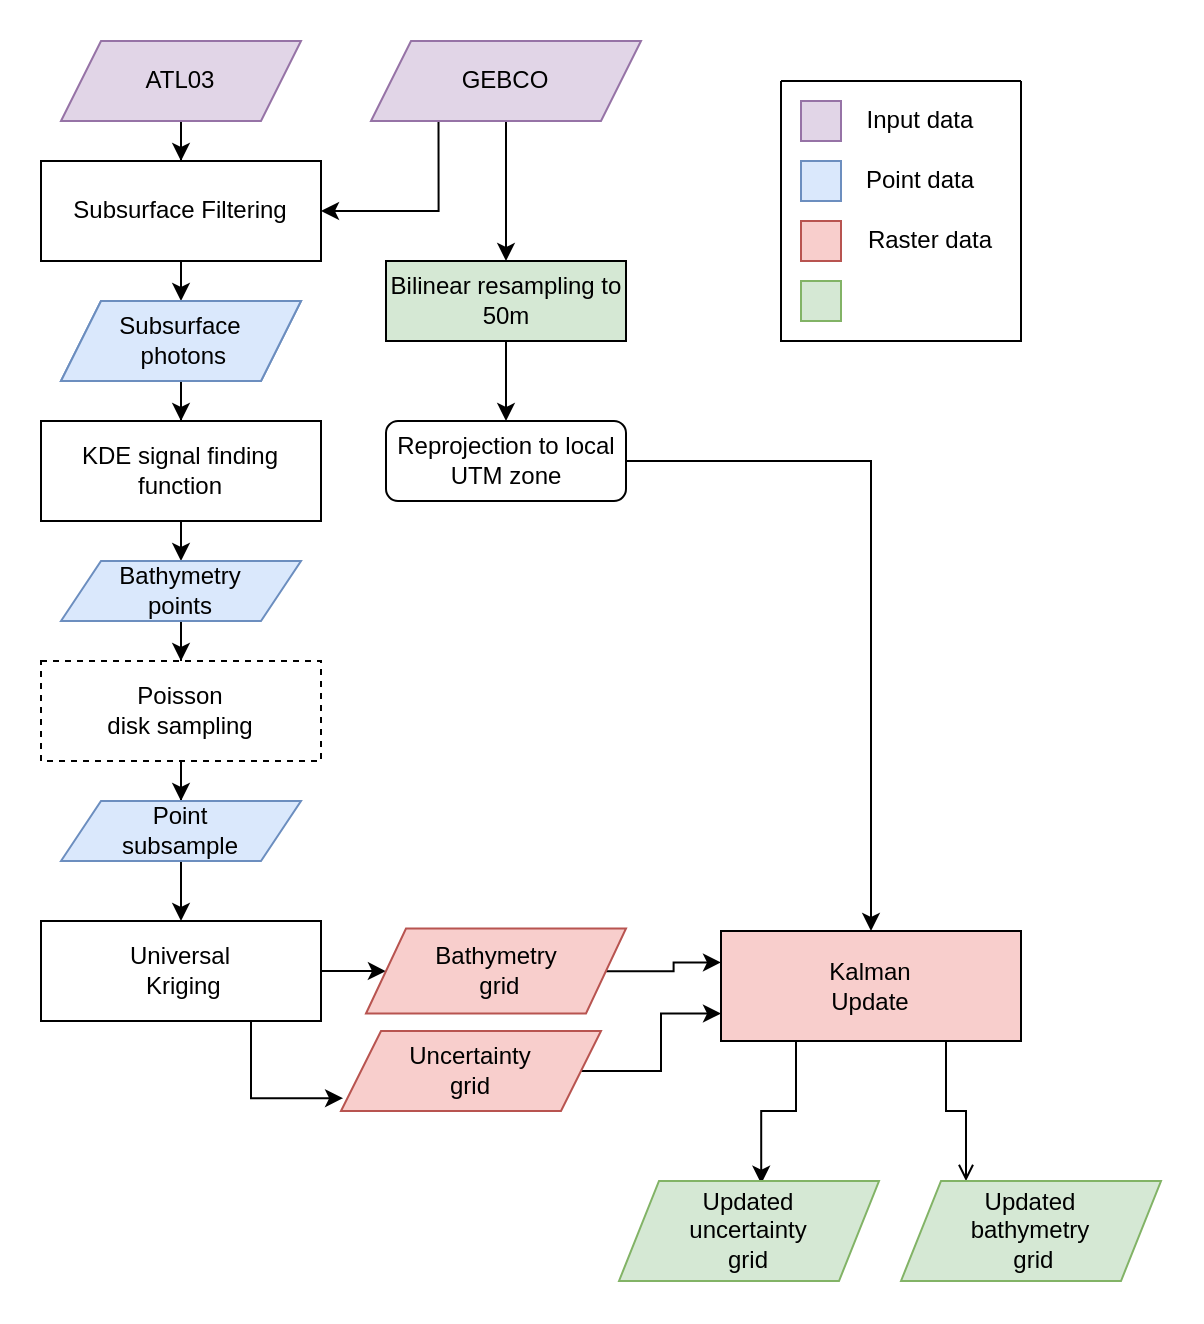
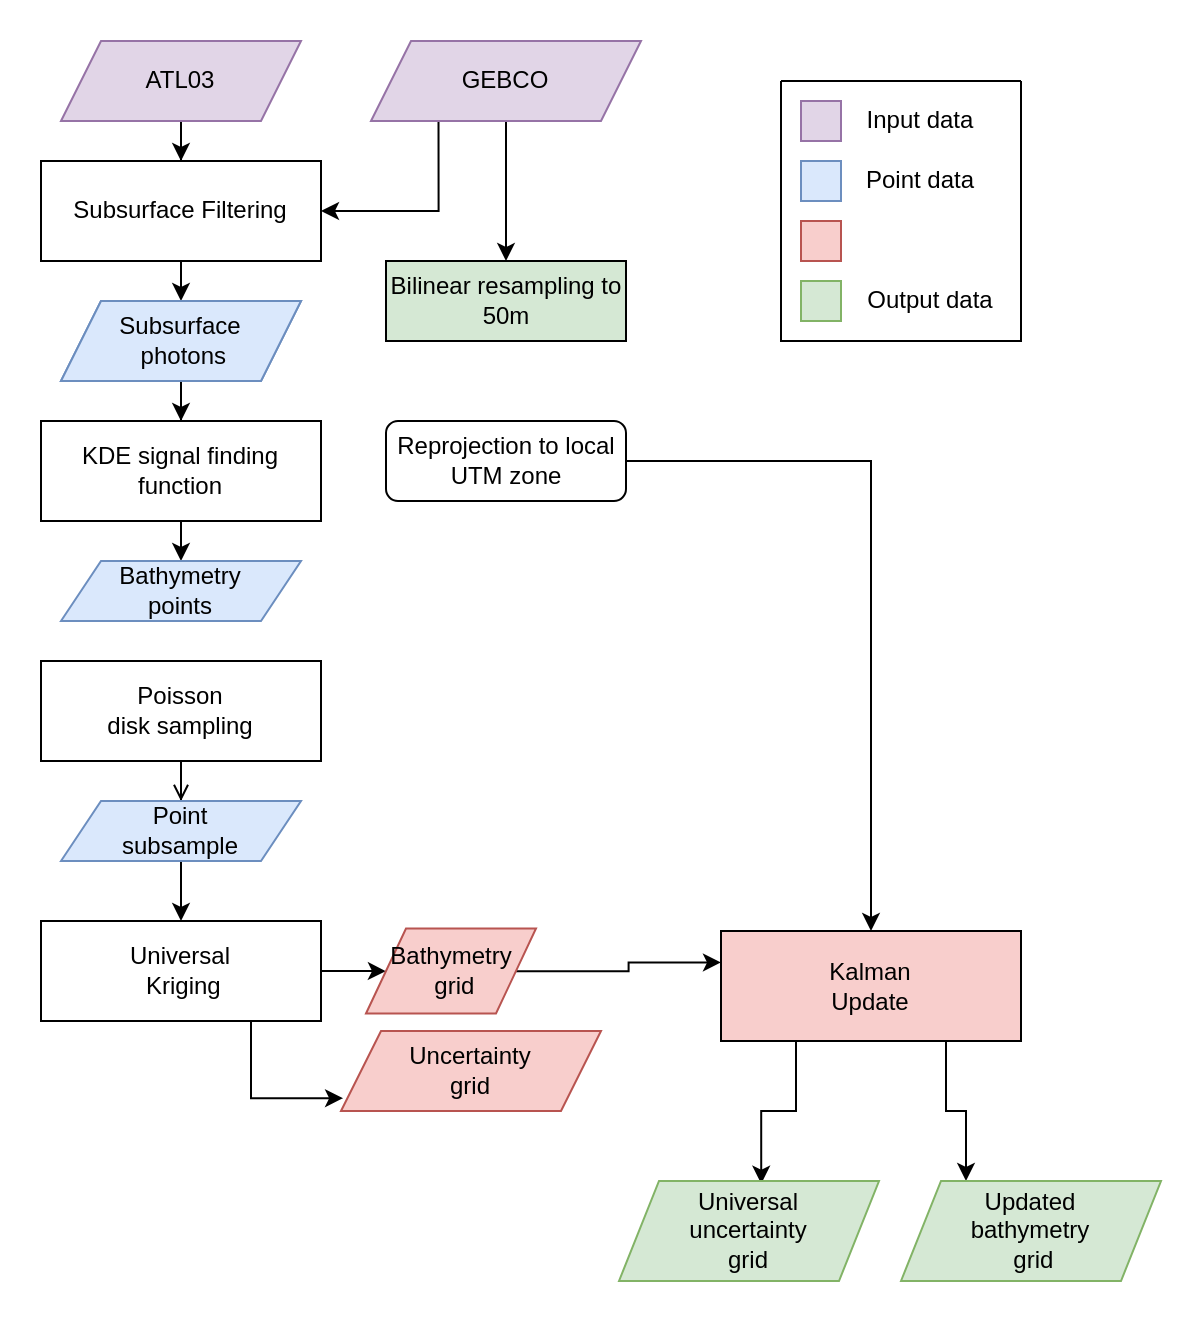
(931, 241) -> none
none -> (931, 301)
(506, 374) -> none
(181, 648) -> none
(181, 711) -> (181, 711)
(181, 786) -> (181, 789)
(496, 971) -> (451, 971)
(661, 1059) -> none
(966, 1168) -> (966, 1166)
(749, 1231) -> (749, 1231)
